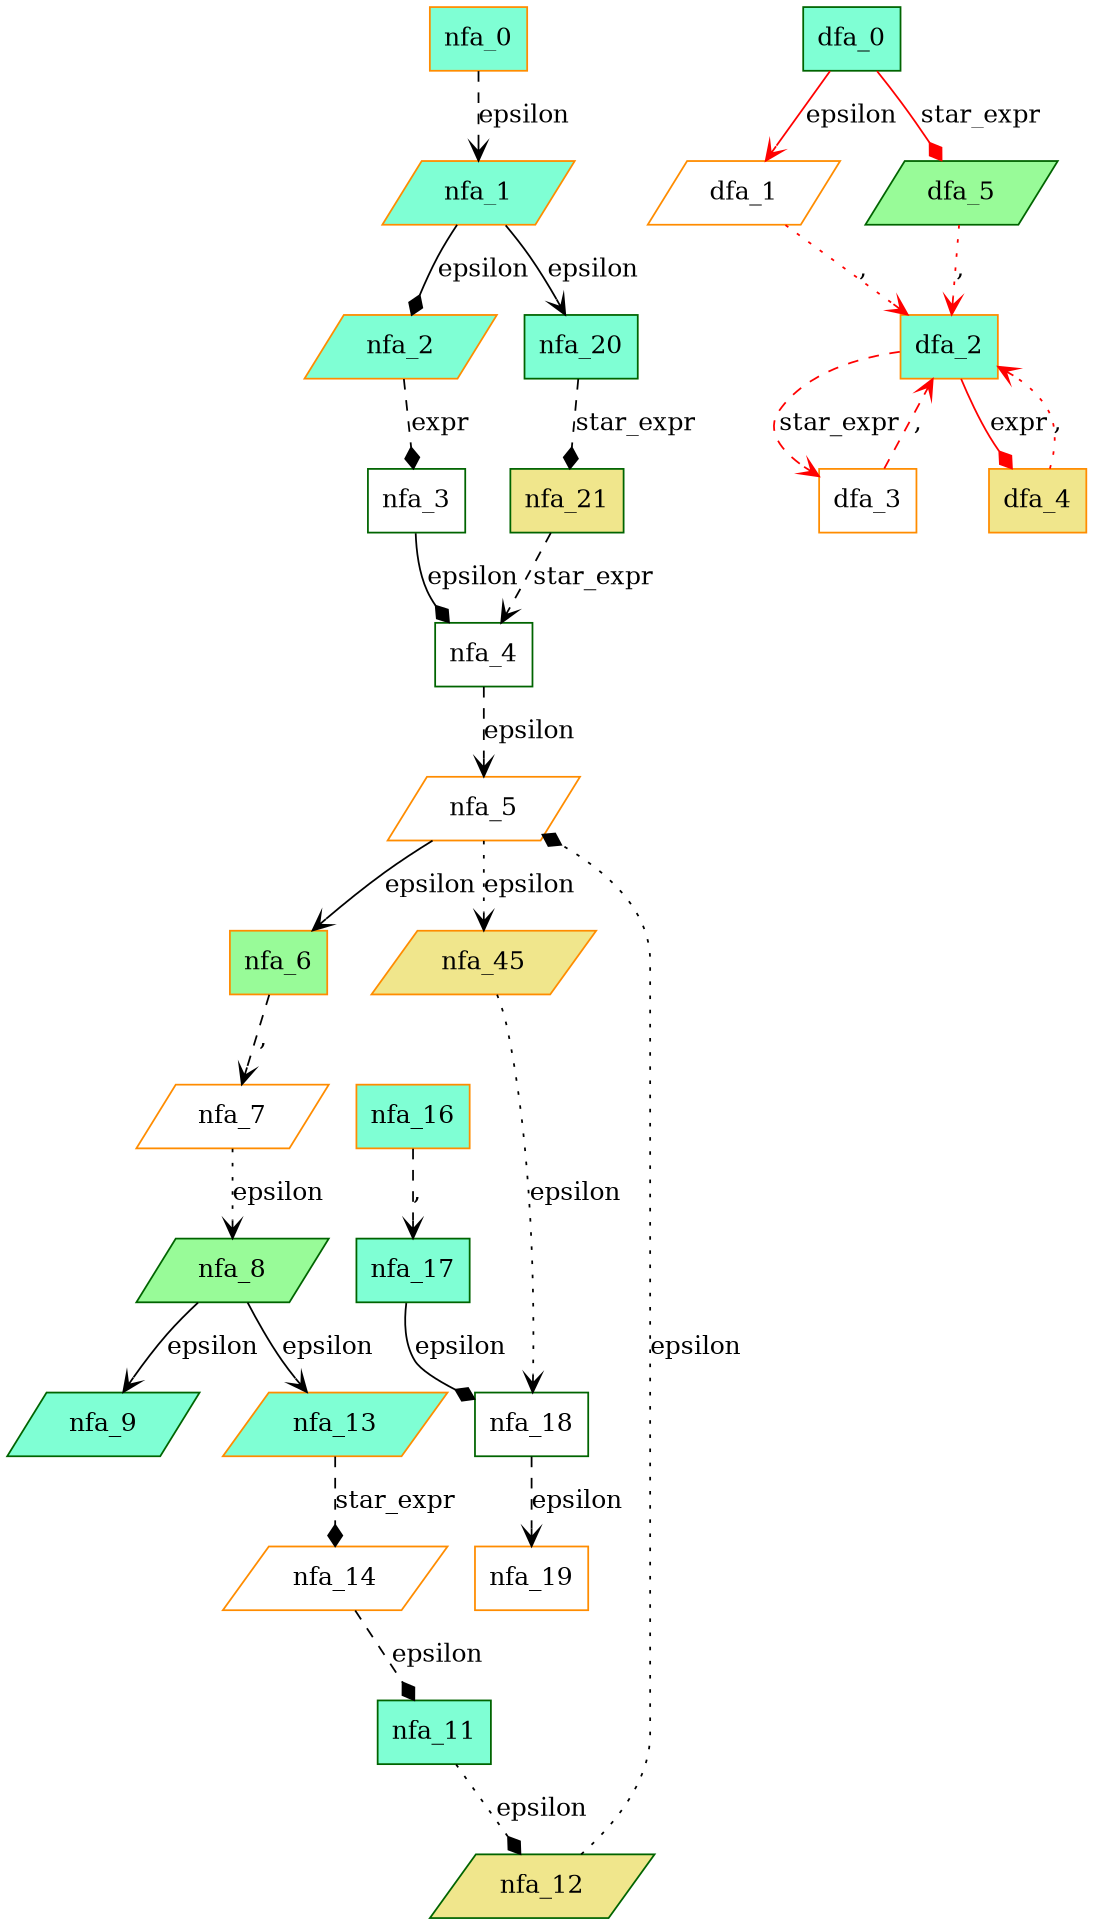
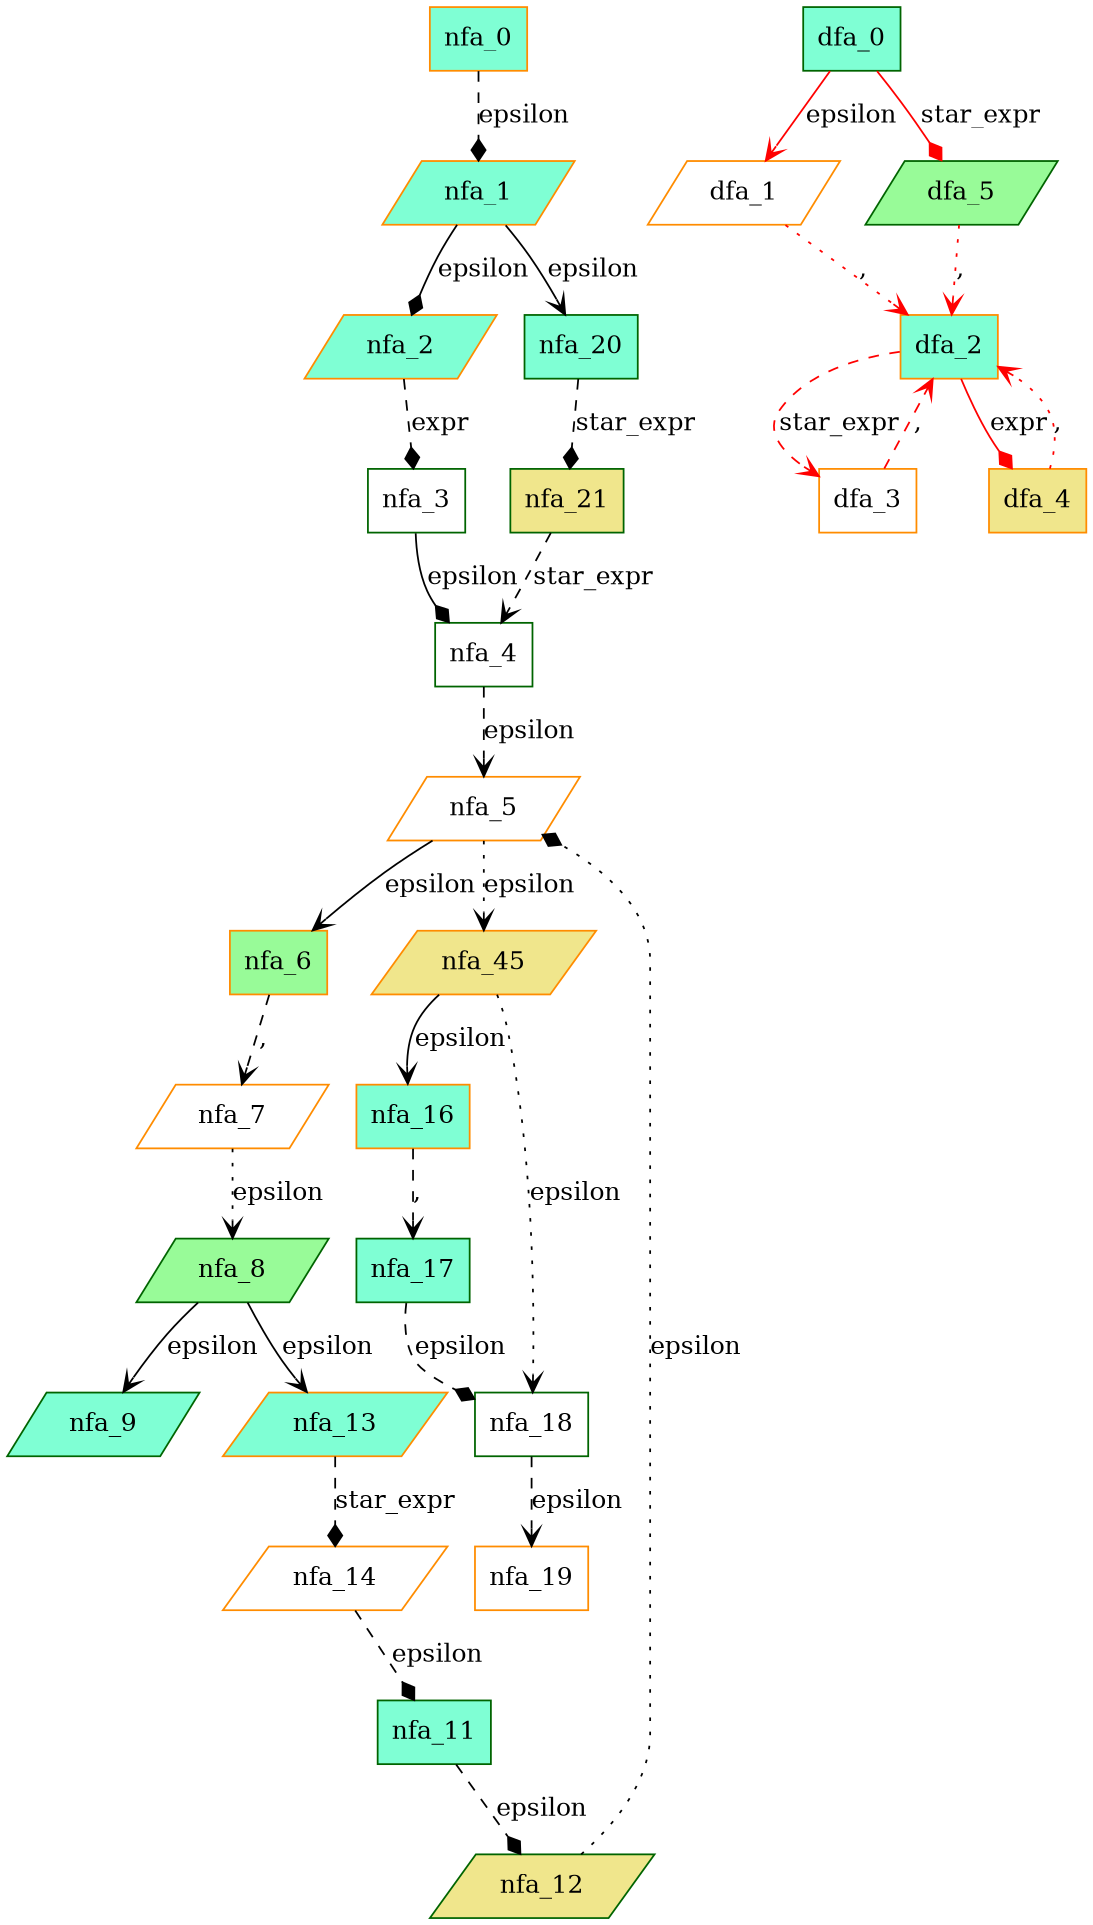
(479, 107) -> (479, 107)
none -> (415, 1026)
(413, 1357) -> (413, 1357)
(482, 1800) -> (482, 1800)
